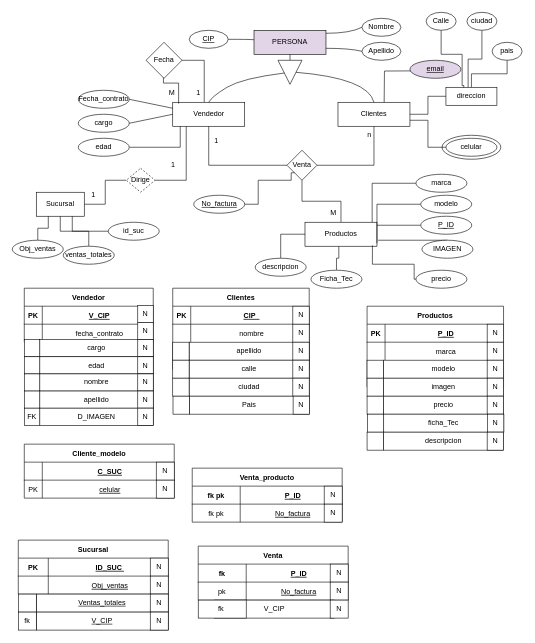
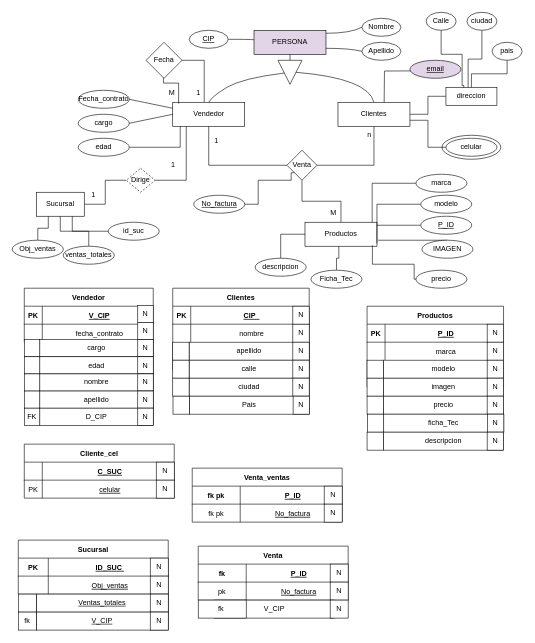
(97, 417) -> (97, 417)
(99, 454) -> (99, 454)
(267, 478) -> (267, 478)
